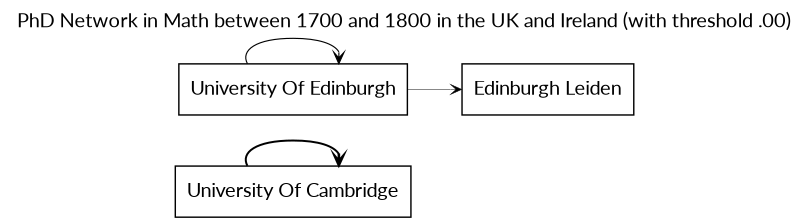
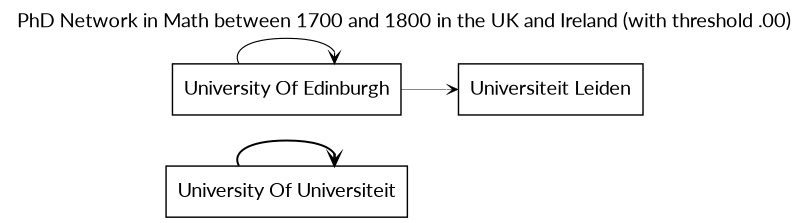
(548, 89) -> (551, 89)
(293, 192) -> (287, 192)
